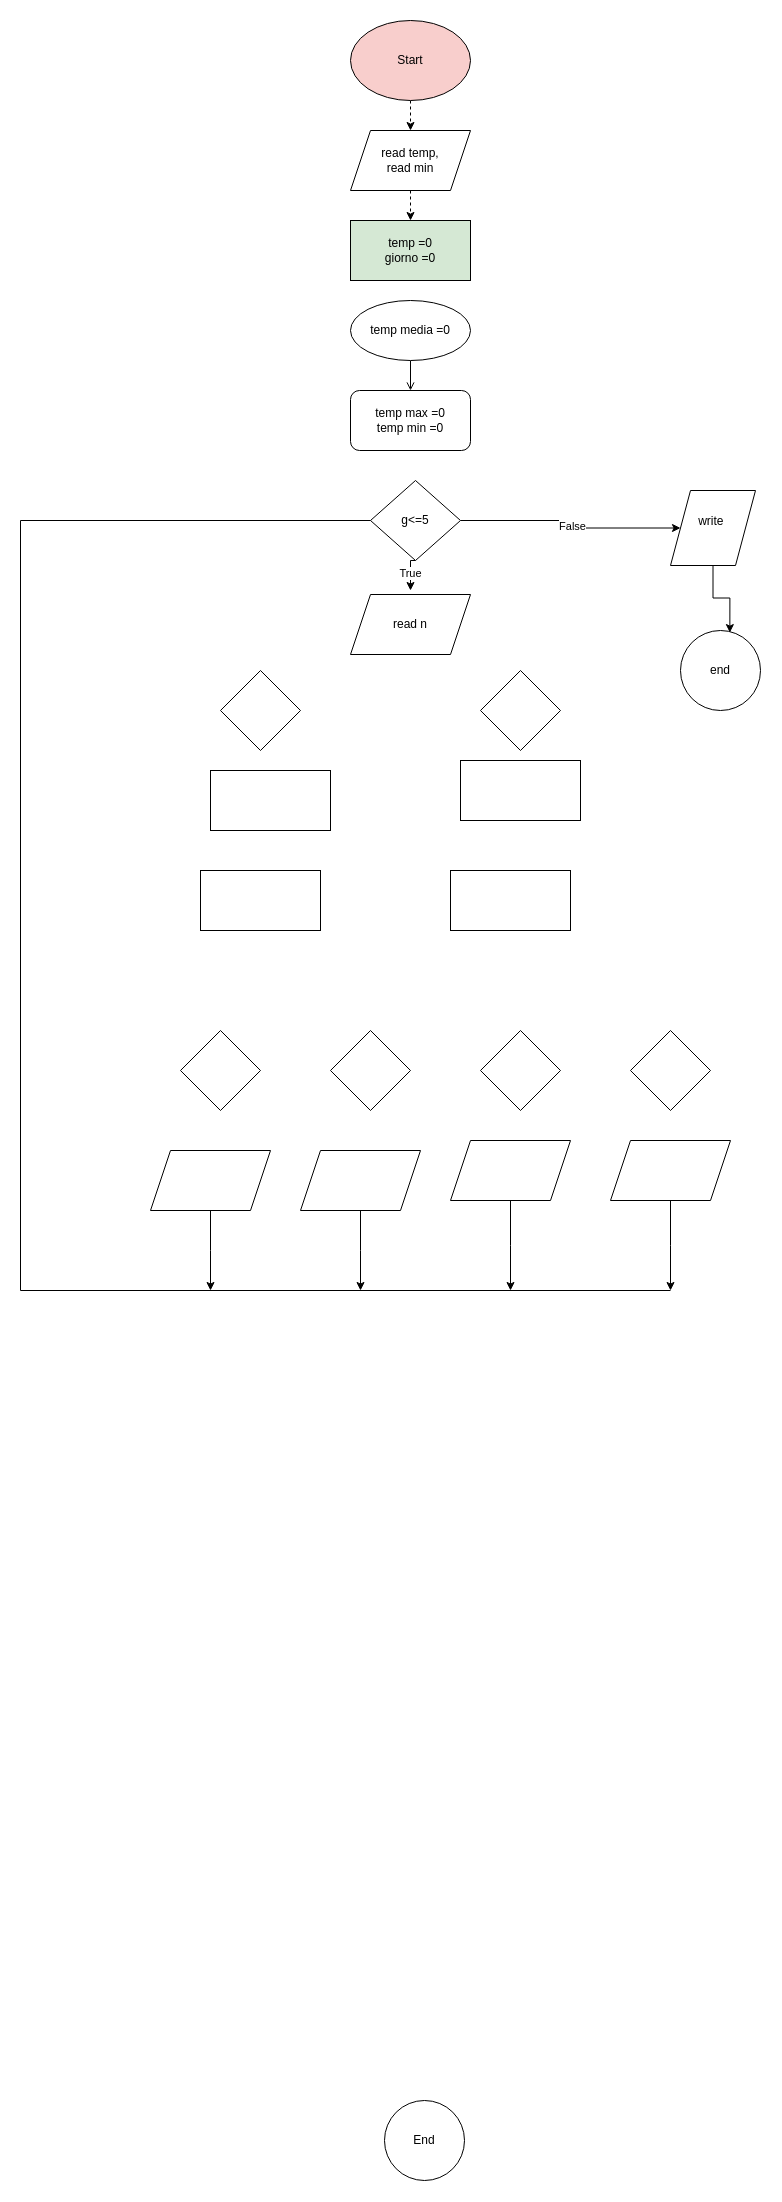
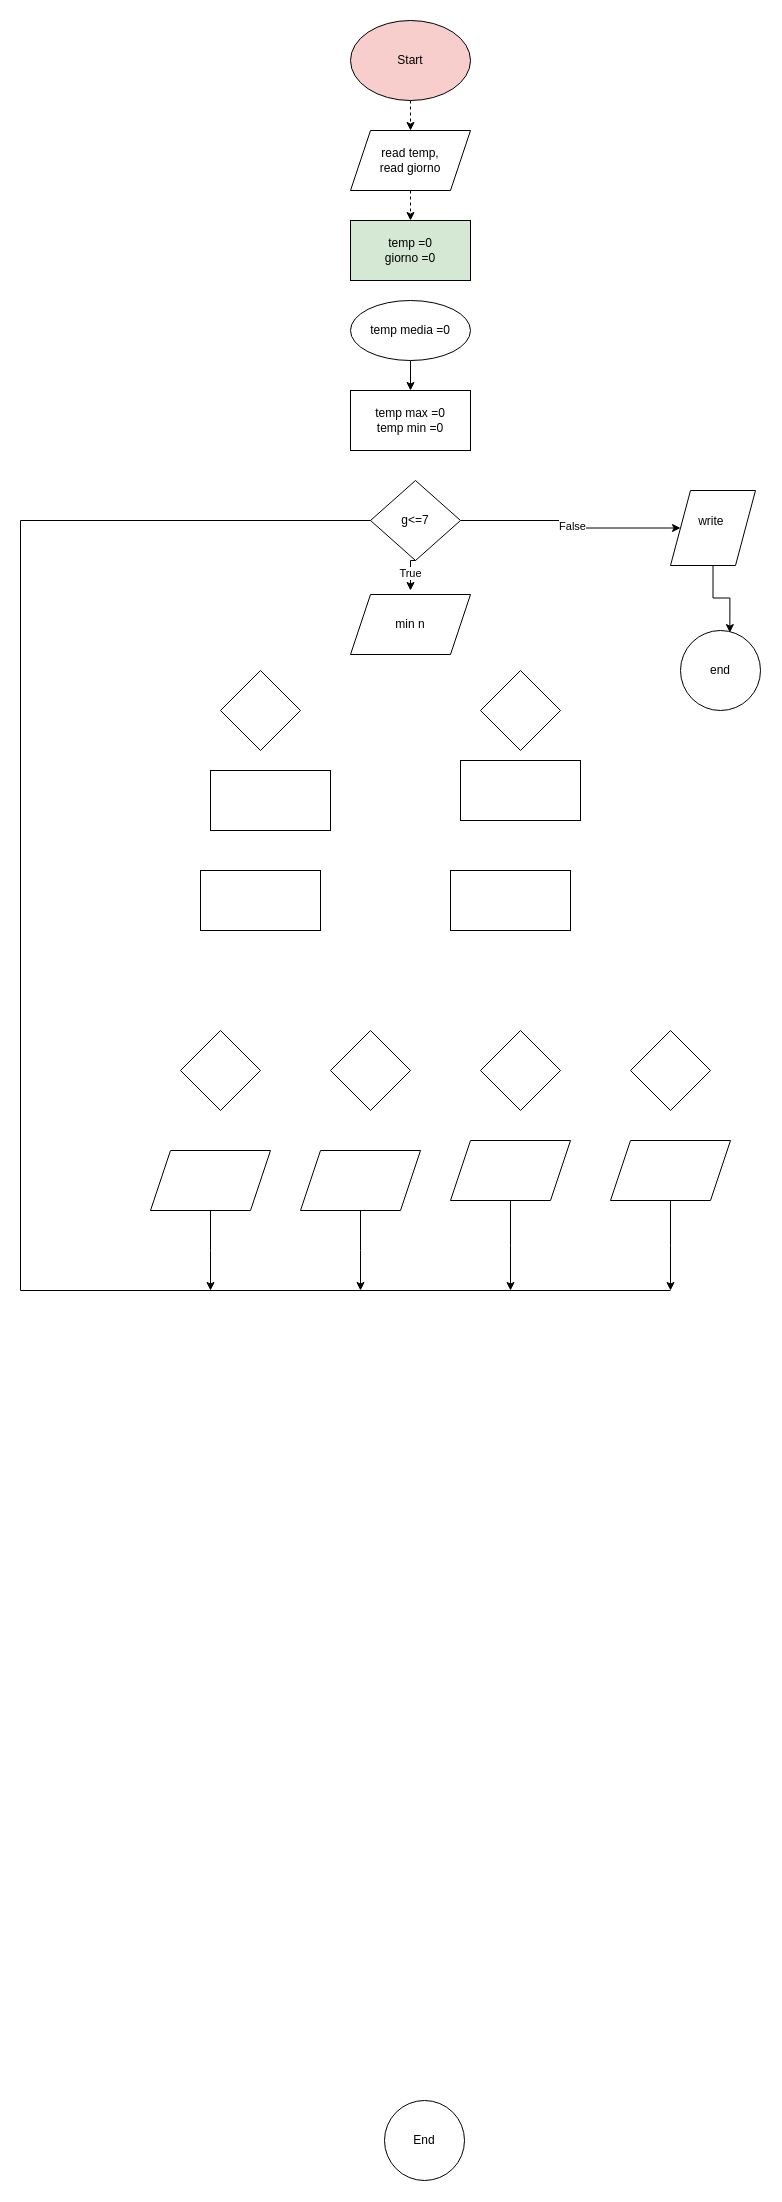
(411, 161) -> (411, 161)
(411, 384) -> (411, 382)
(411, 421) -> (411, 421)
(416, 521) -> (416, 521)
(411, 625) -> (411, 625)
